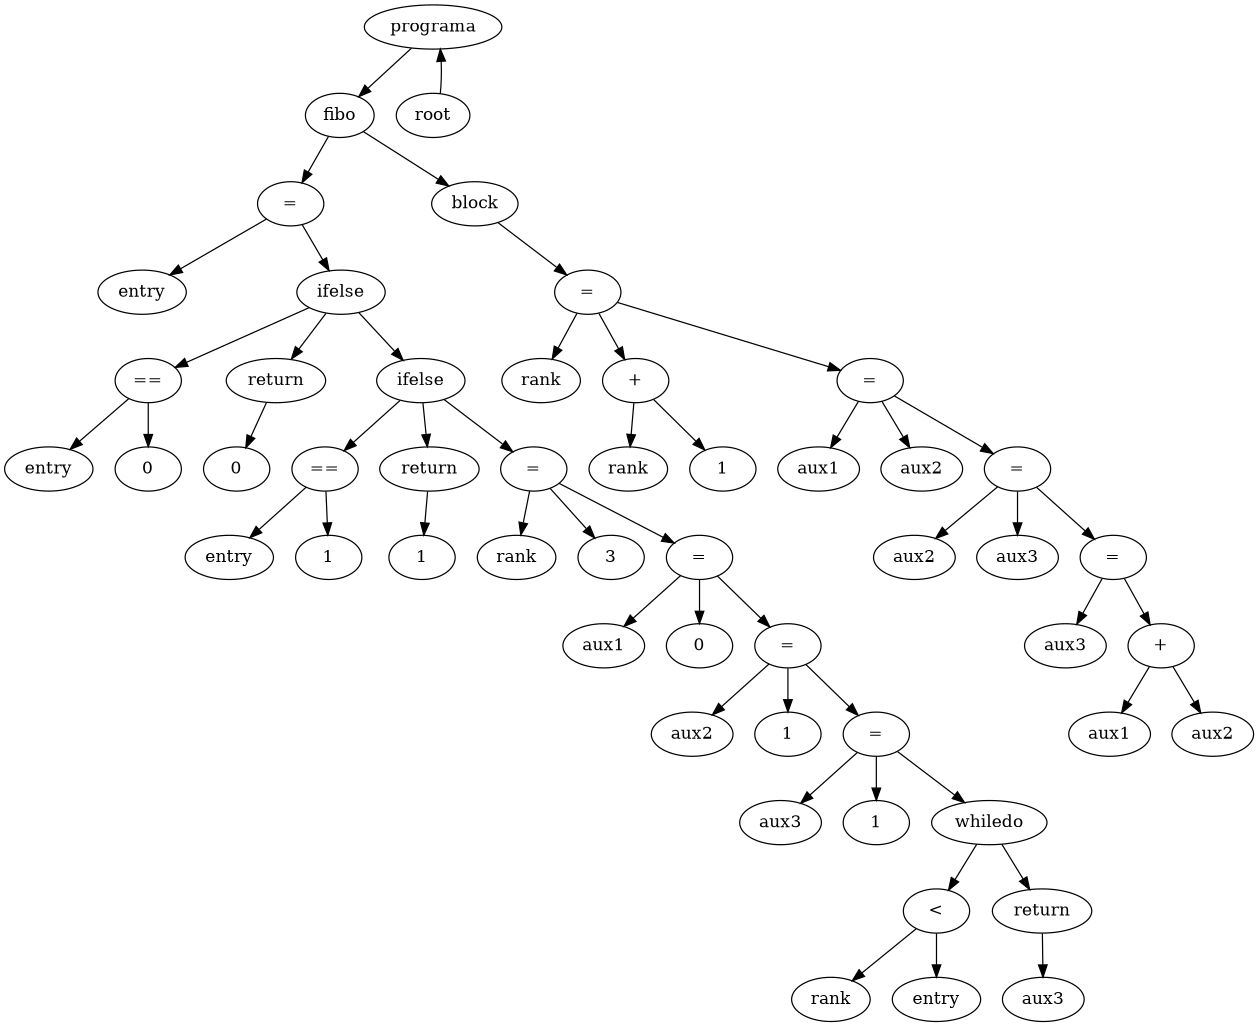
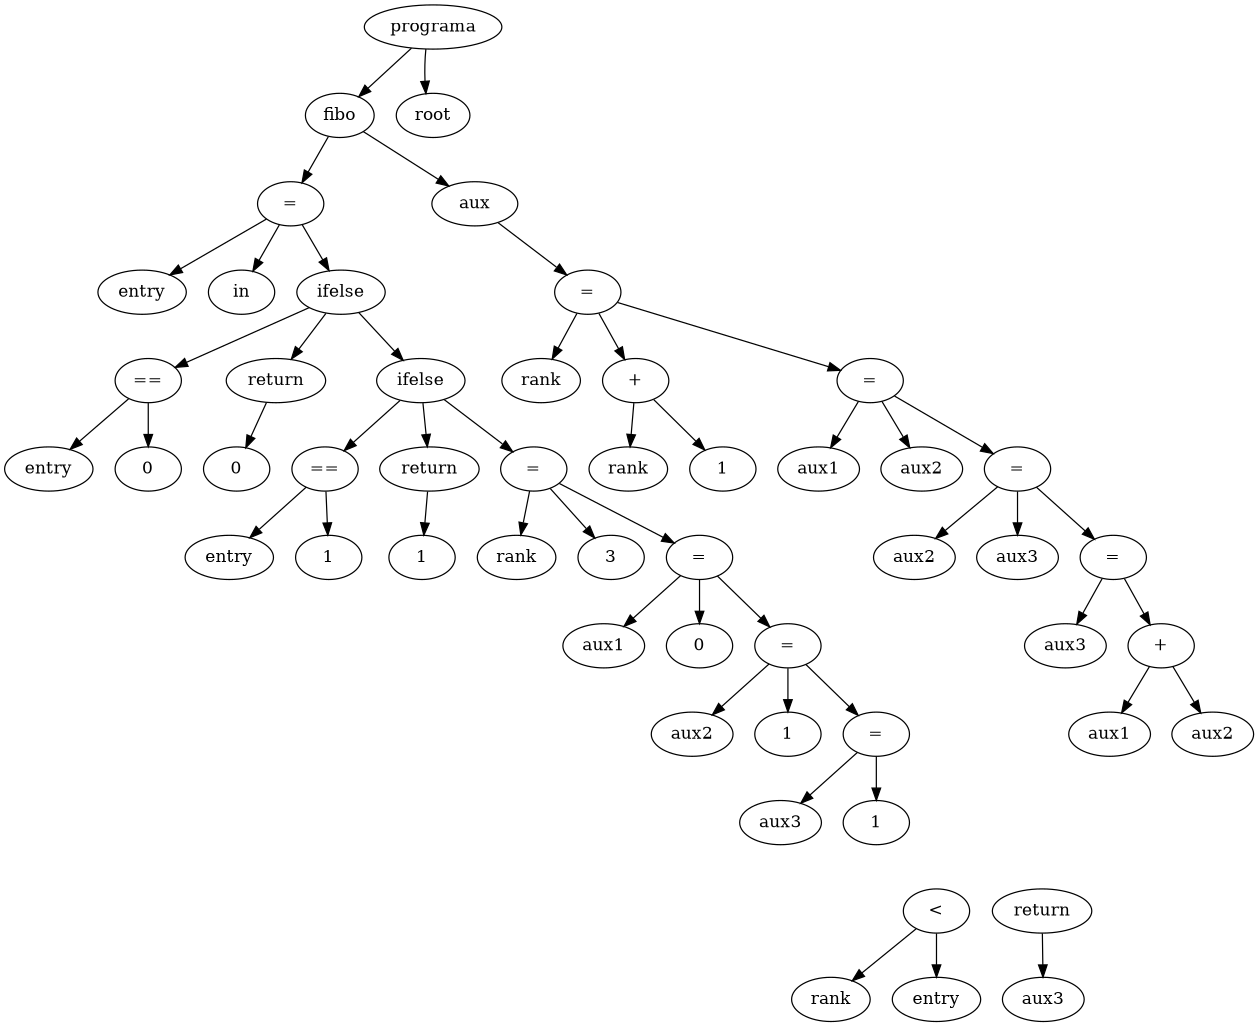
(441, 78) -> (425, 65)
(475, 204) -> (475, 204)
none -> (242, 292)
(989, 823) -> none
